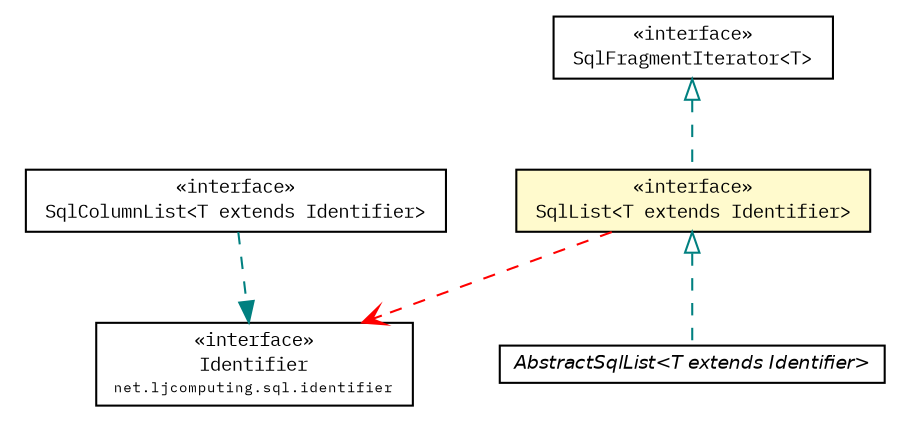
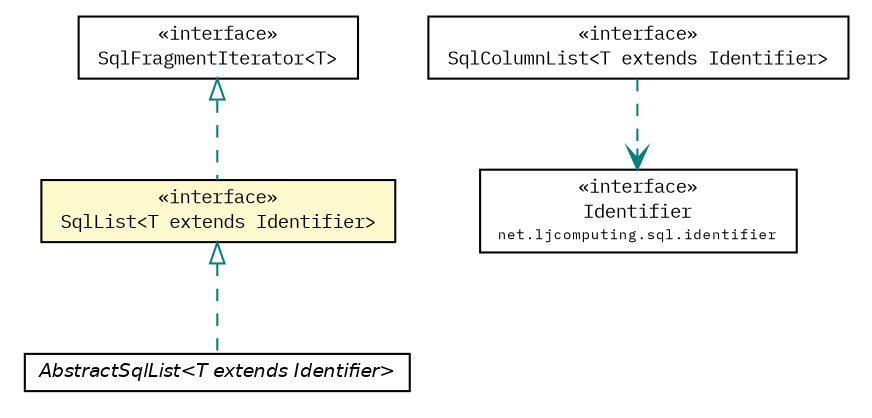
(242, 267) -> (637, 114)
(497, 274) -> none
